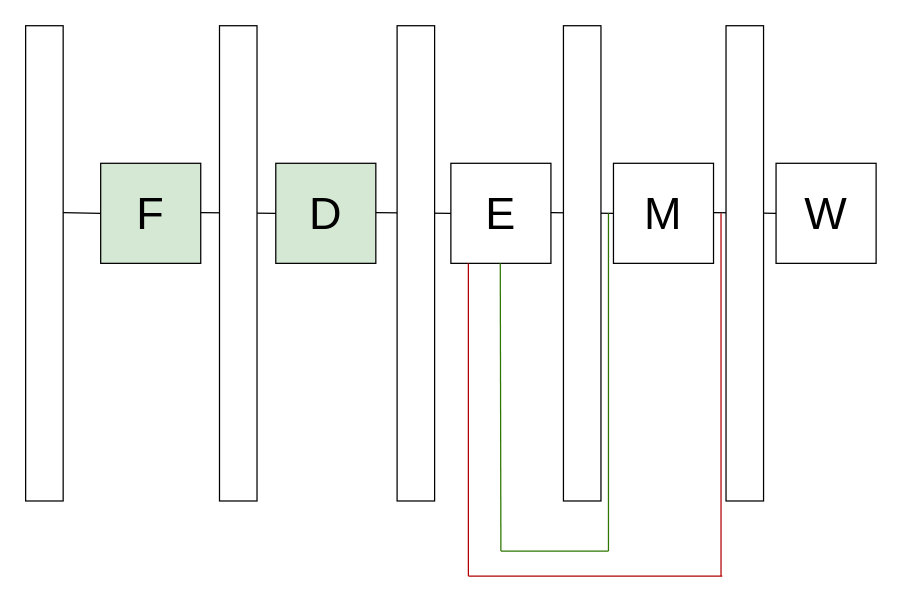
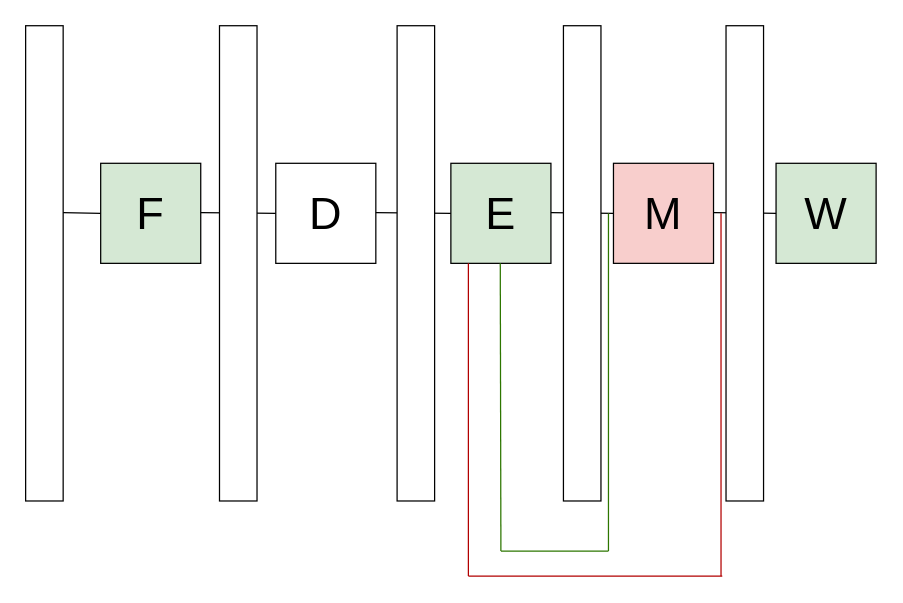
(326, 213) -> (326, 213)
(501, 213) -> (501, 213)
(663, 213) -> (663, 213)
(826, 213) -> (826, 213)
